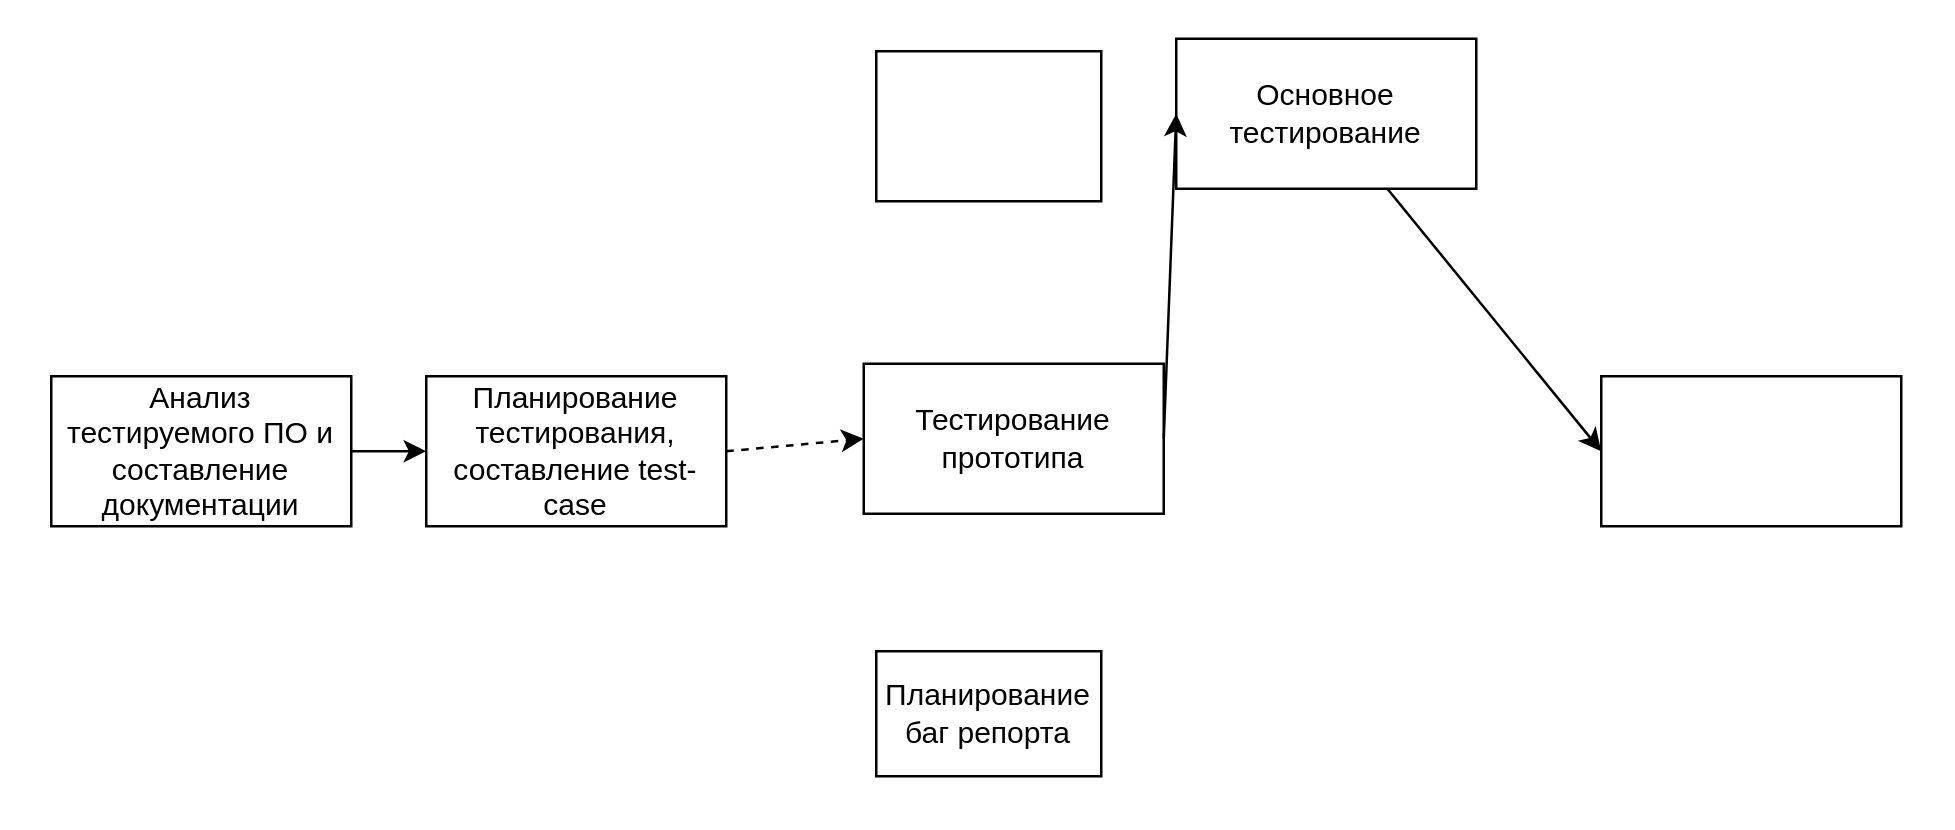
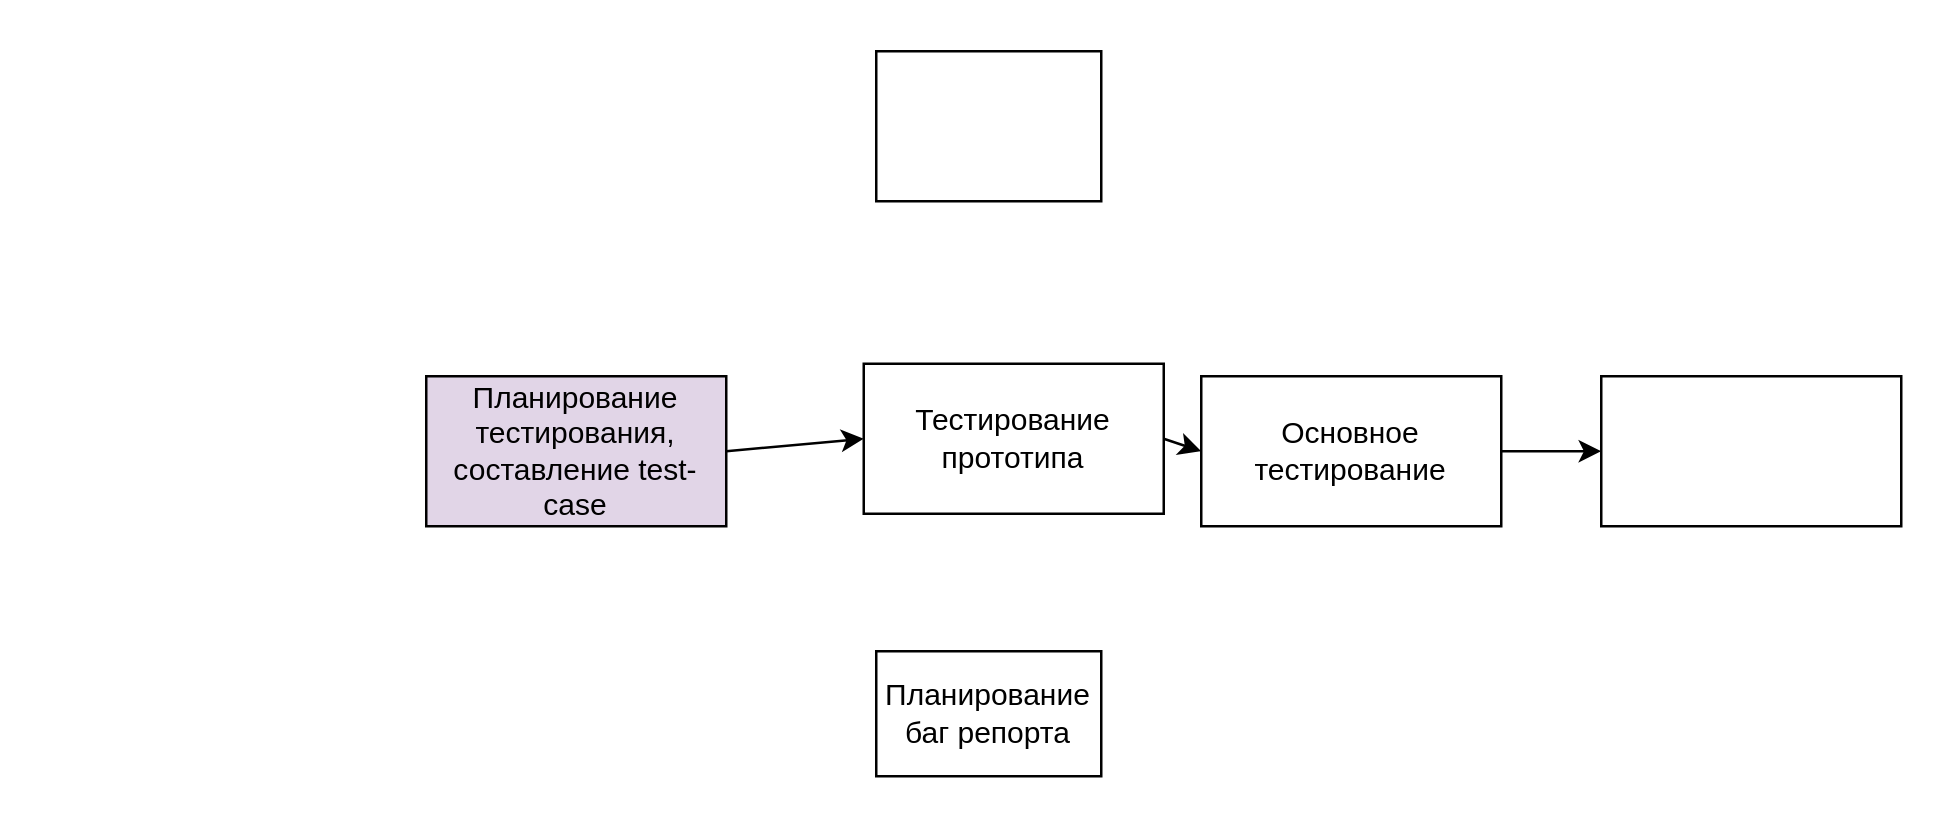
(1326, 114) -> (1351, 451)
(787, 446) -> (787, 446)
(201, 451) -> none
(380, 451) -> none
(576, 451) -> (576, 451)
